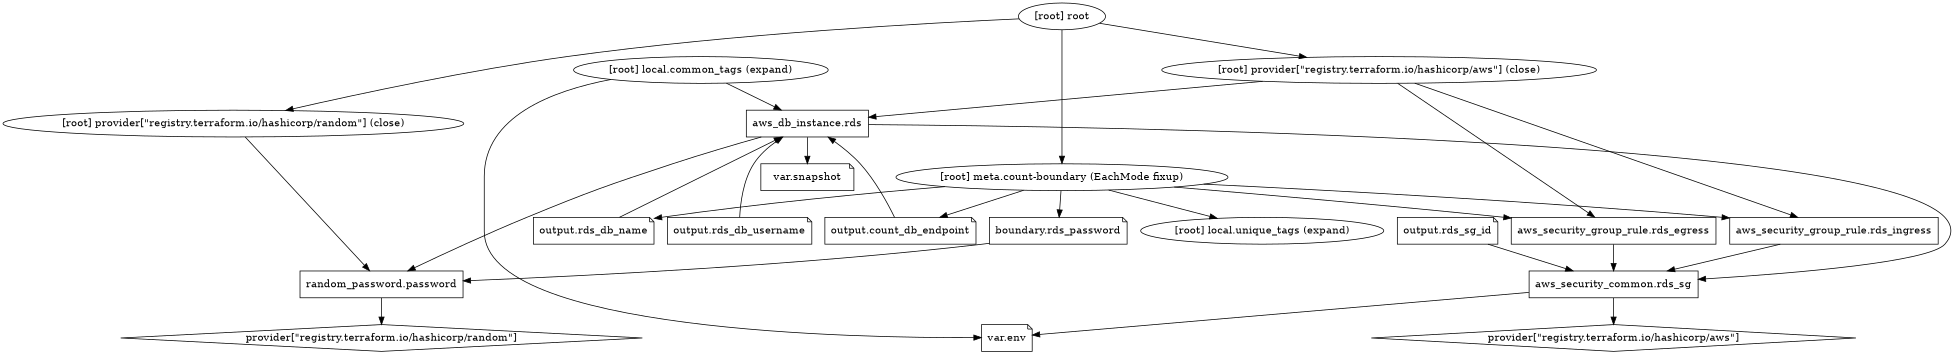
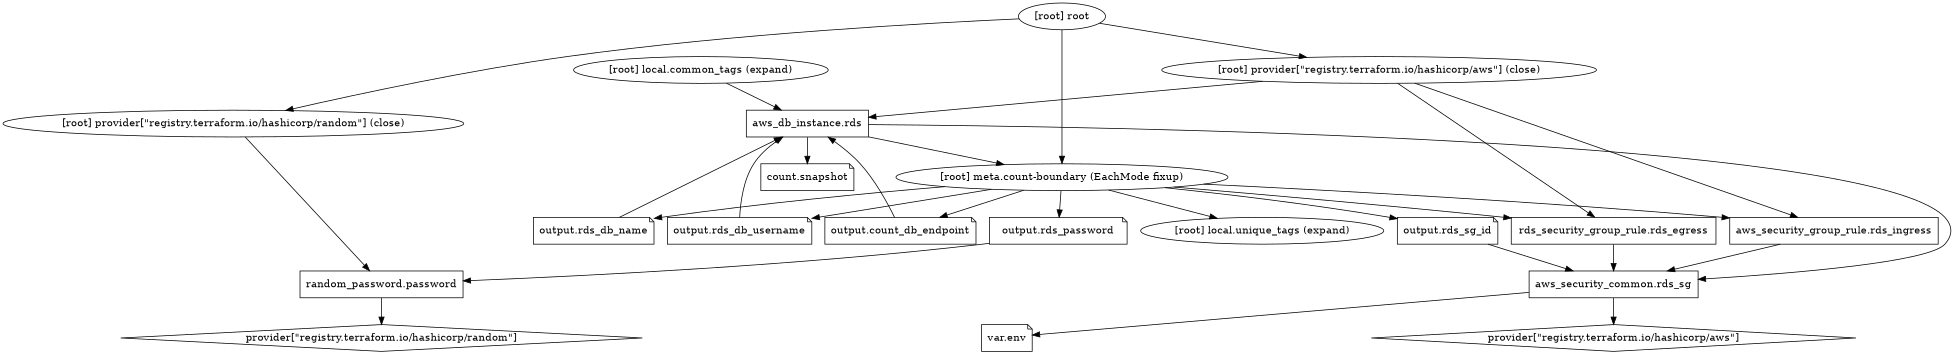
(807, 177) -> (807, 177)
(585, 194) -> (933, 150)
none -> (1278, 201)
none -> (905, 203)
(1058, 231) -> (1058, 231)
(1614, 231) -> (1614, 231)
(601, 307) -> none
